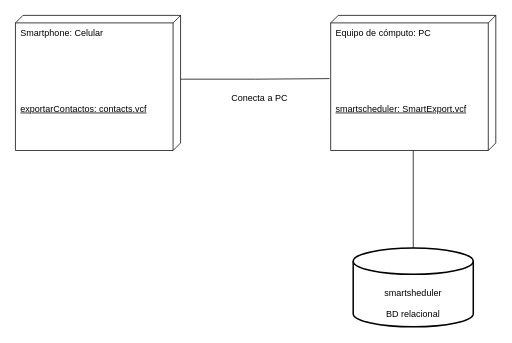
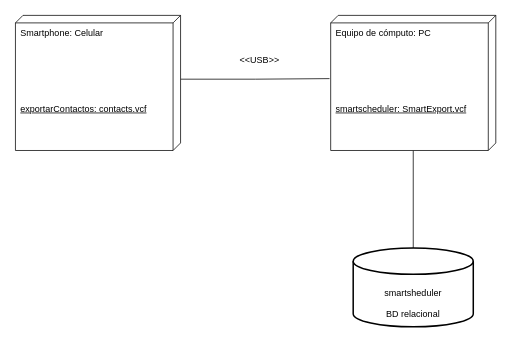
none -> (259, 60)
(259, 98) -> none
